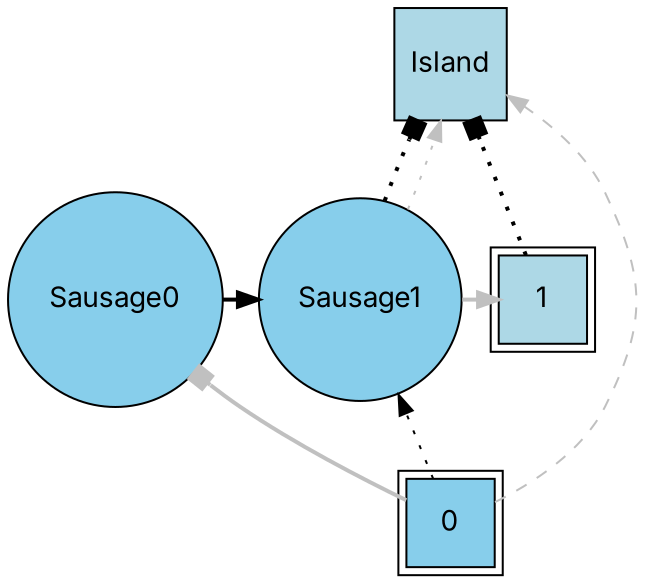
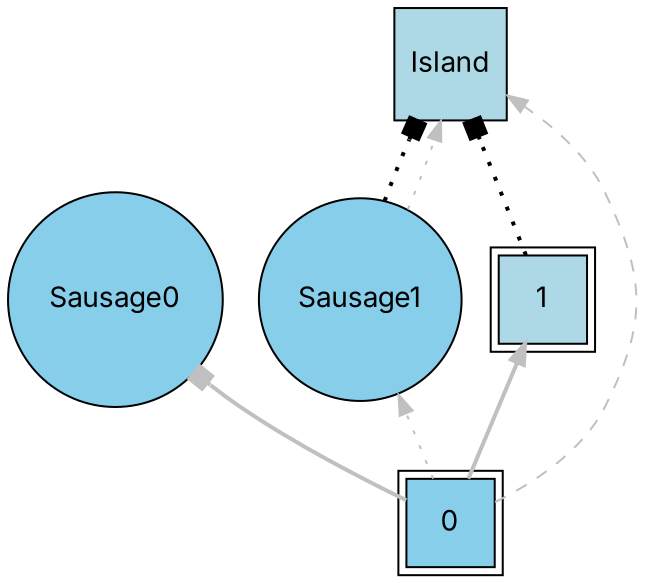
(230, 300) -> none
(470, 300) -> (493, 421)
(420, 446) -> (420, 446)
